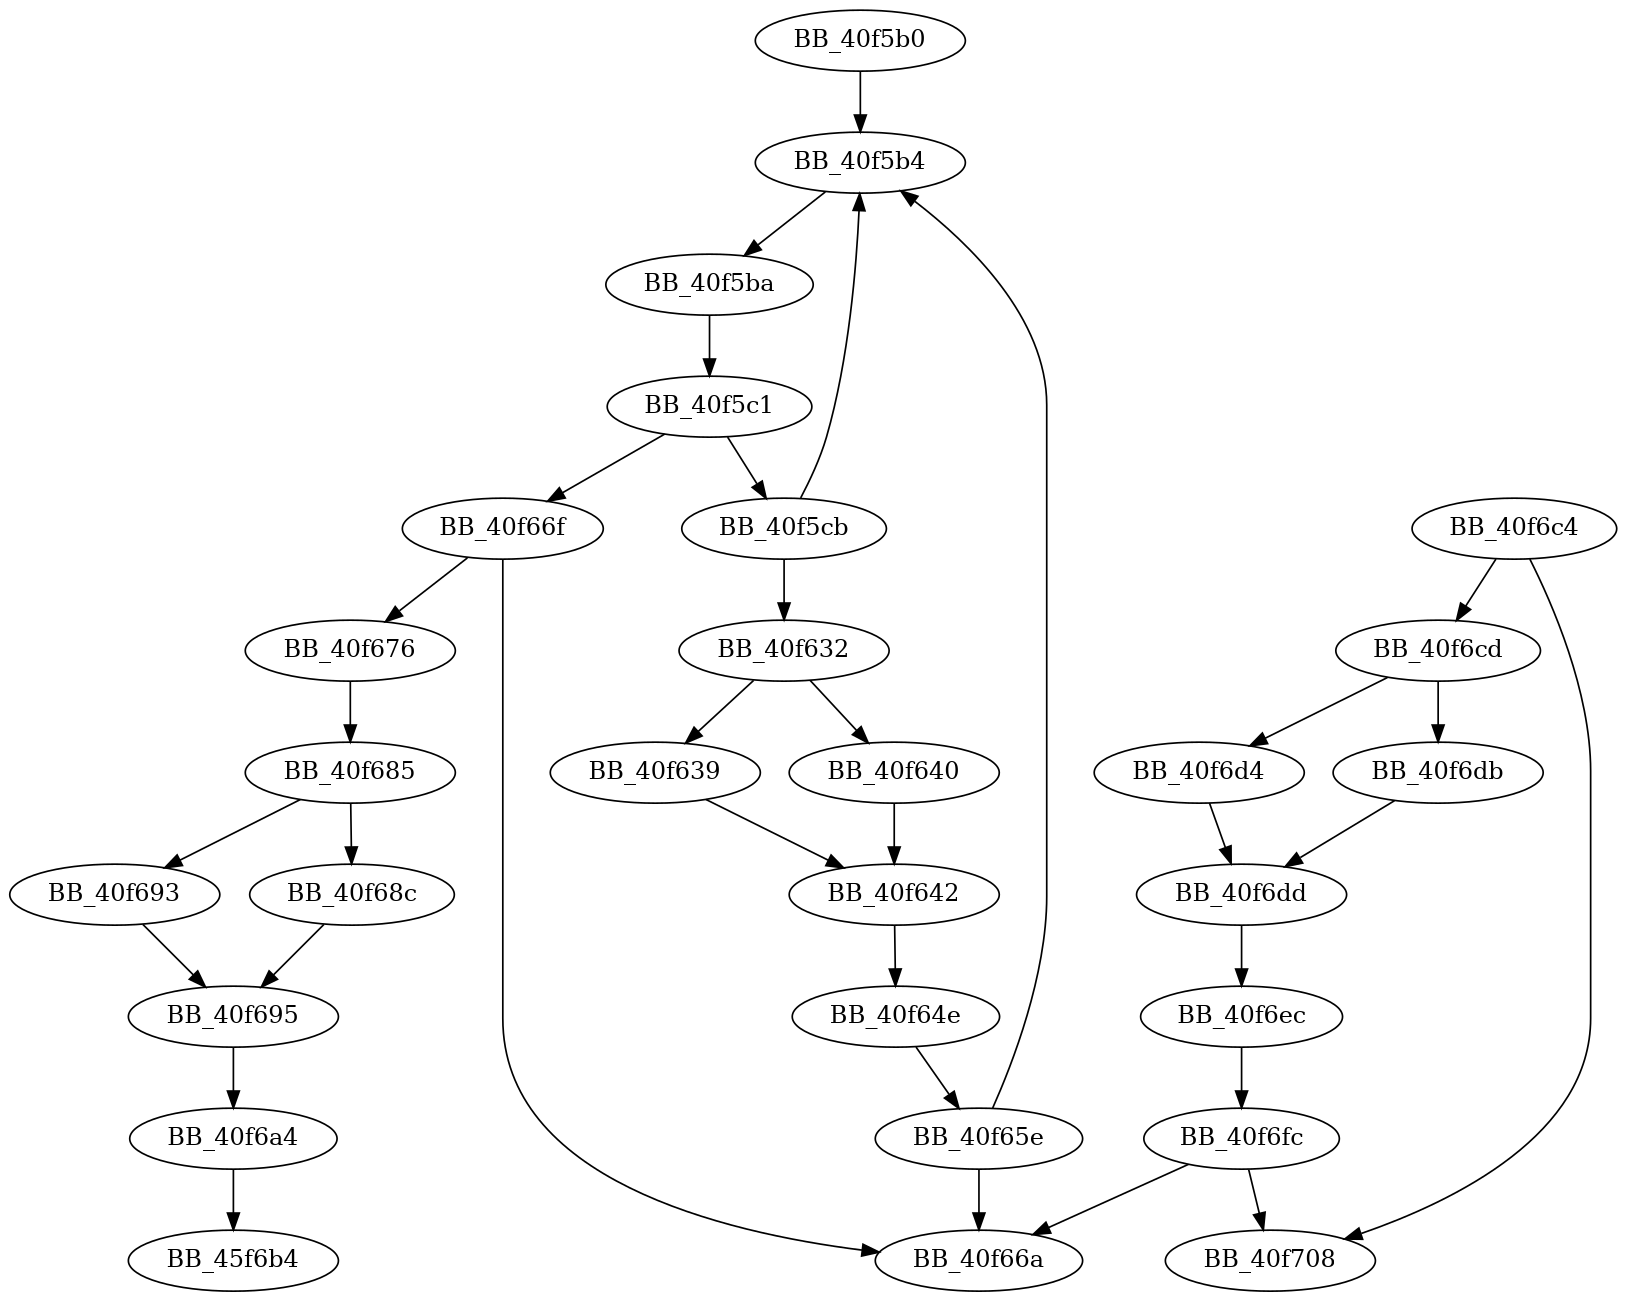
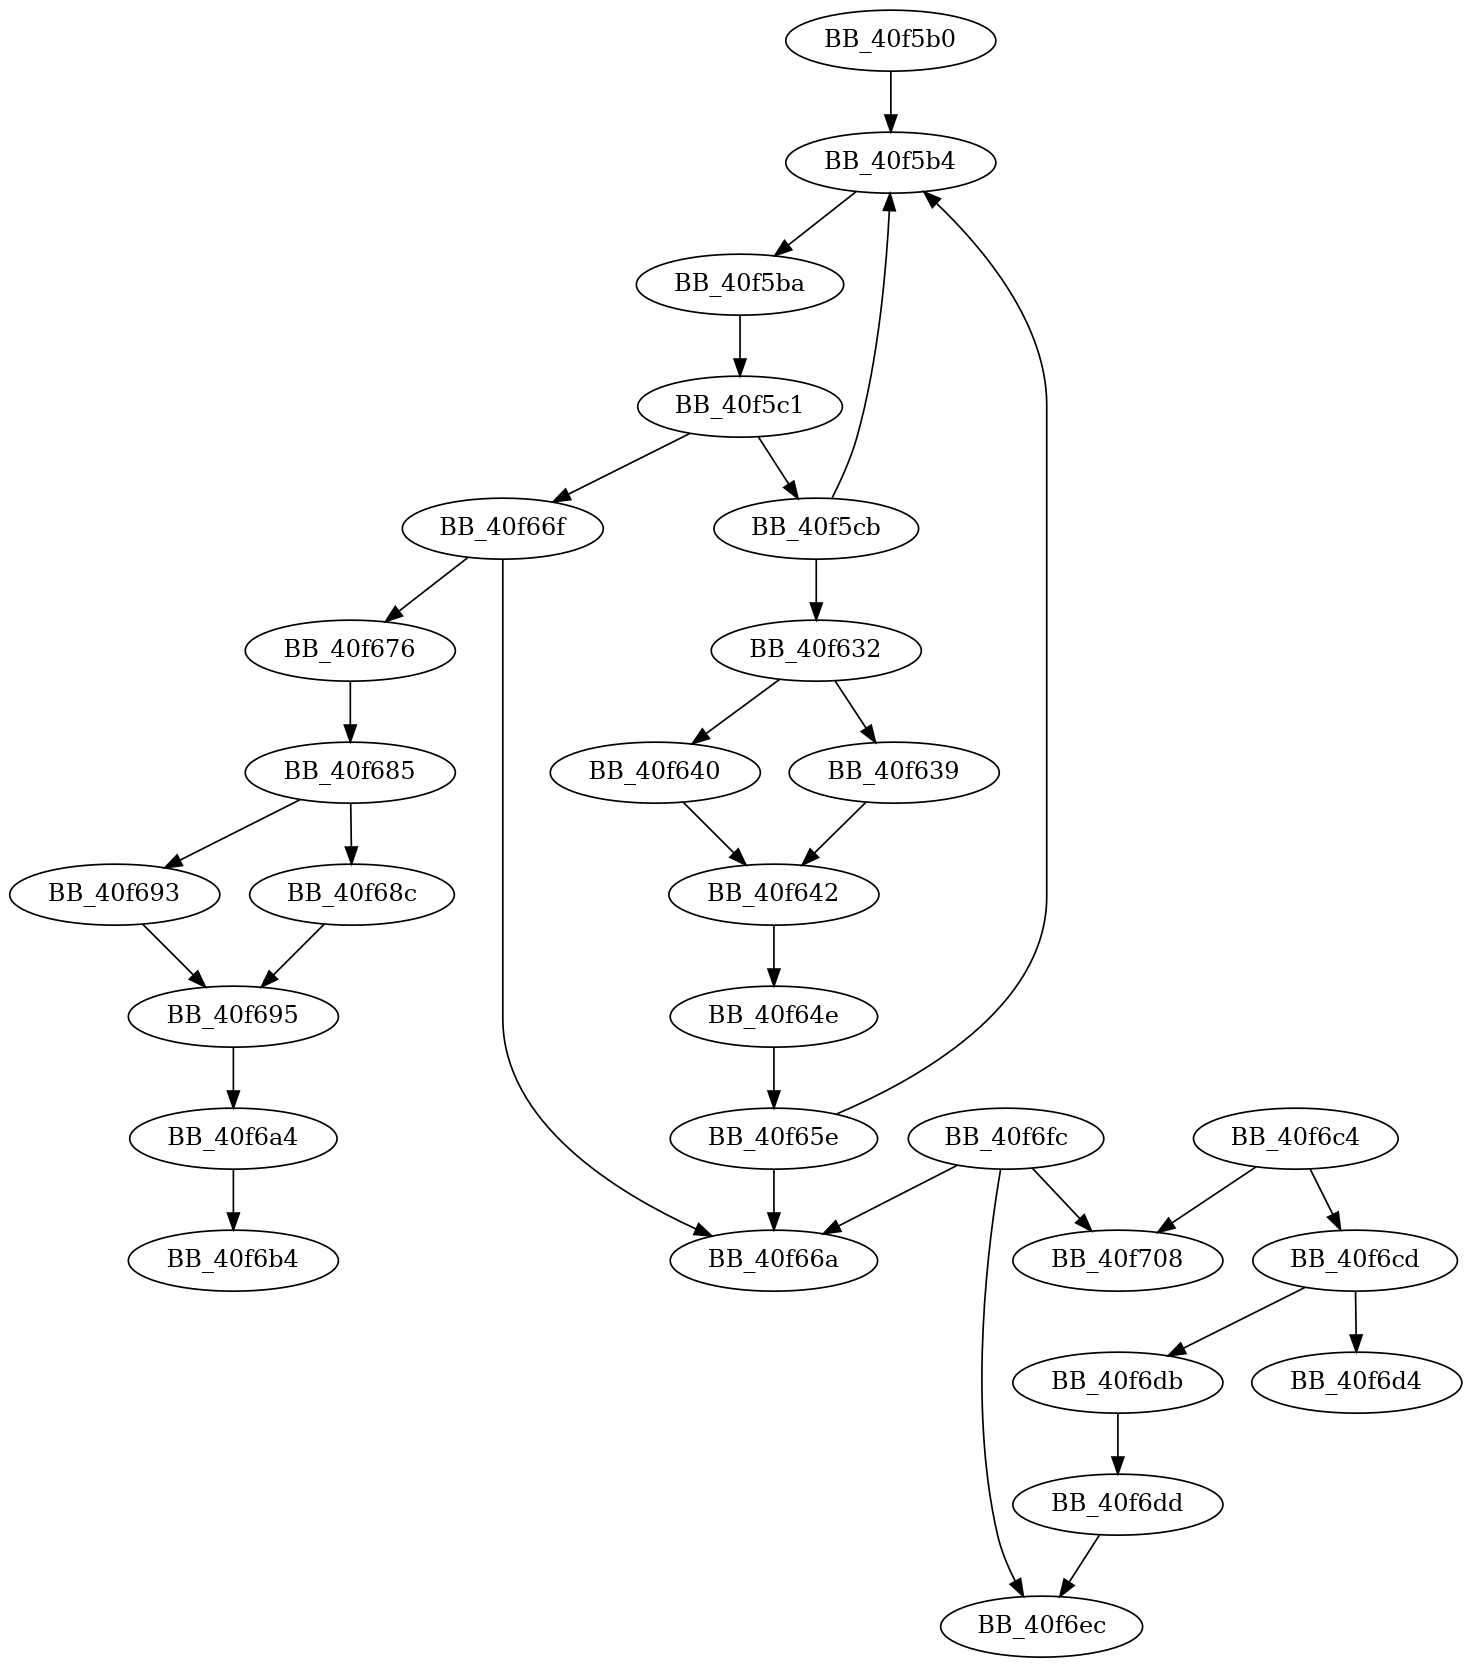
(1217, 825) -> none
(1242, 1069) -> (982, 1377)
(233, 1261) -> (233, 1261)
